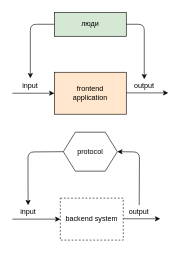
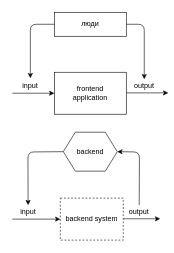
(90, 24) -> (90, 24)
(90, 93) -> (90, 93)
(90, 152) -> (90, 152)
